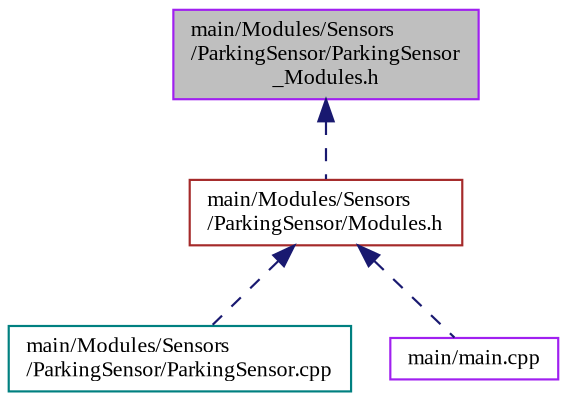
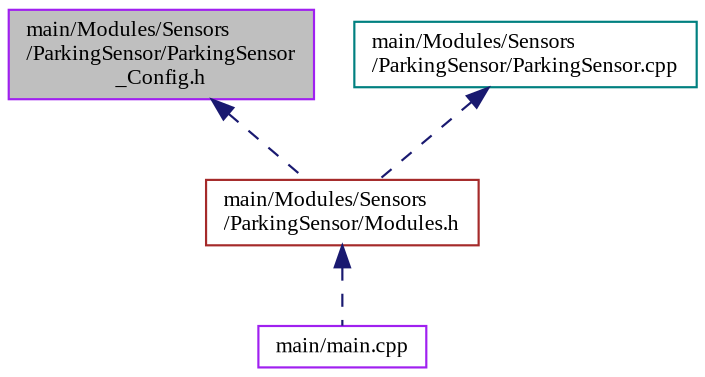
(326, 55) -> (161, 55)
(245, 293) -> (425, 141)
